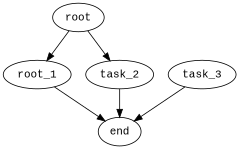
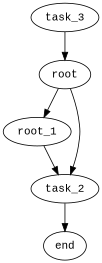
(76, 102) -> (49, 157)
(163, 102) -> (65, 42)
